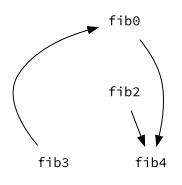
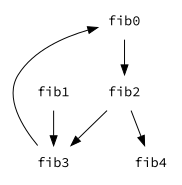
(162, 85) -> (125, 52)
none -> (54, 93)
none -> (93, 125)
